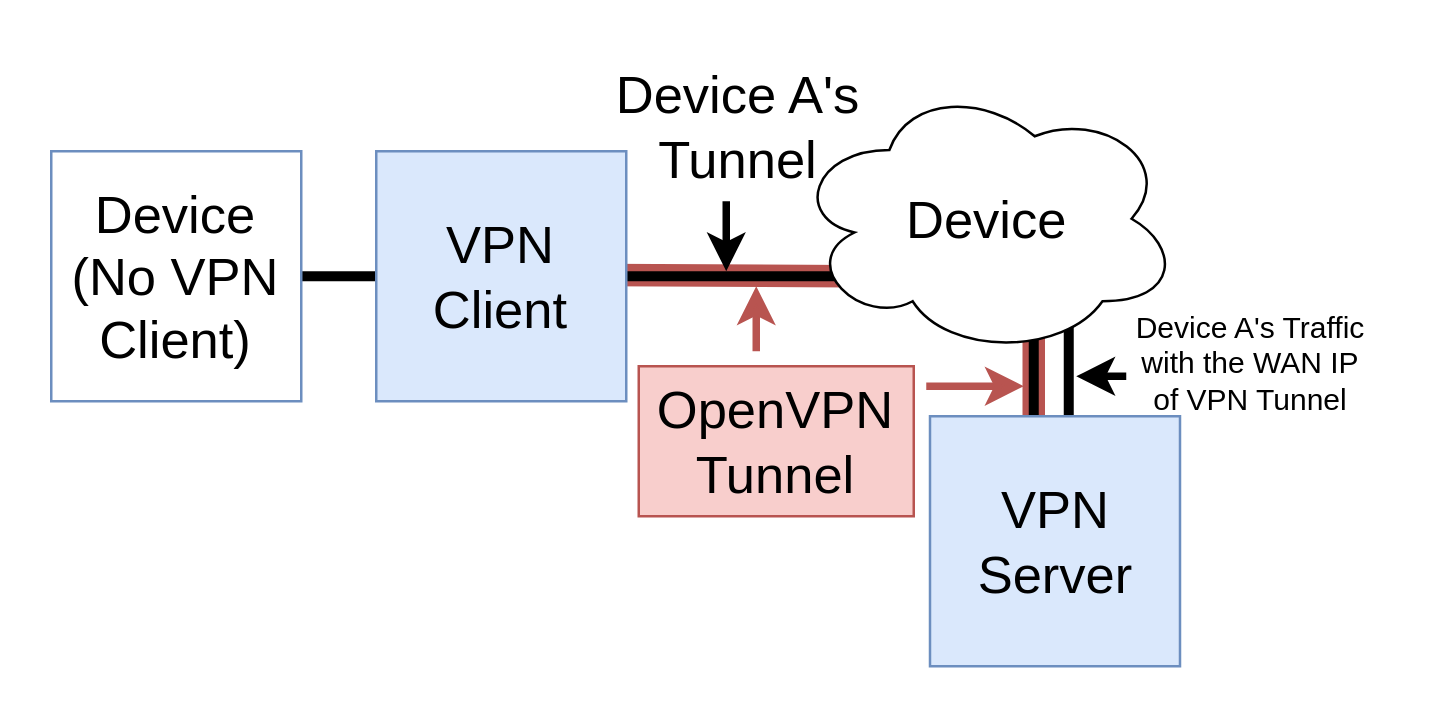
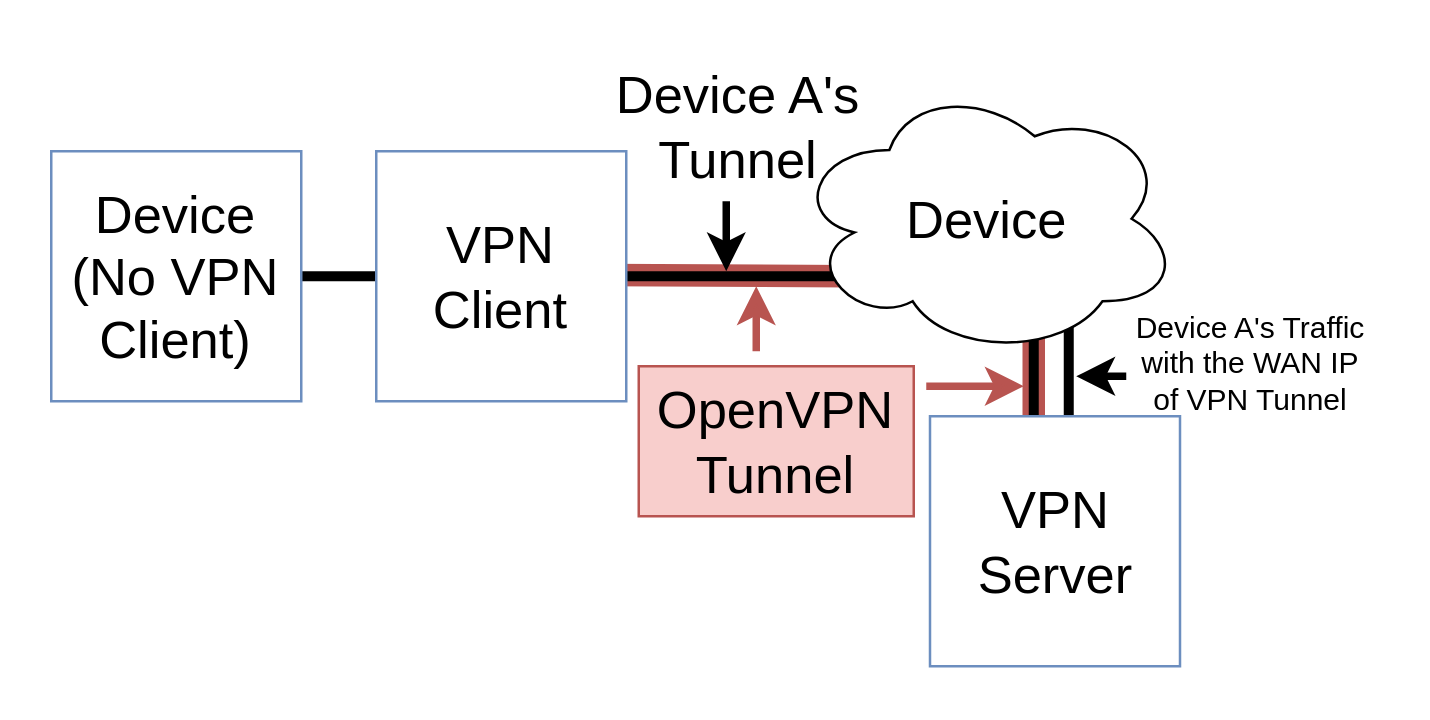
(501, 276) -> (501, 276)
(1055, 541) -> (1055, 541)
